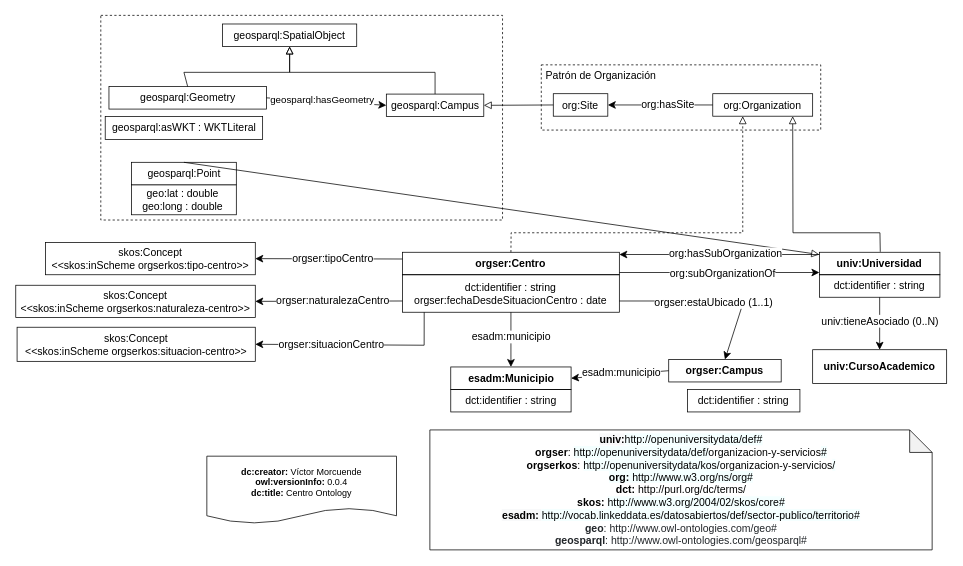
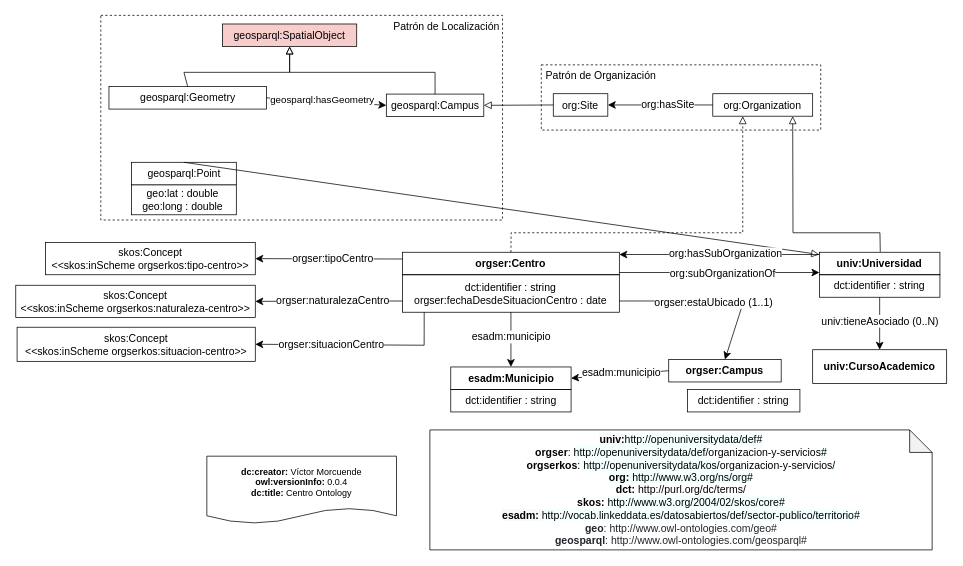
none -> (446, 27)
(290, 35) -> (290, 35)
(184, 128) -> none
